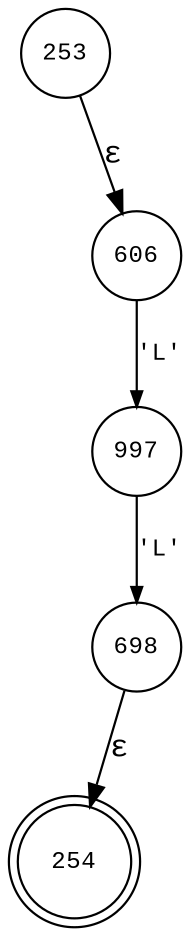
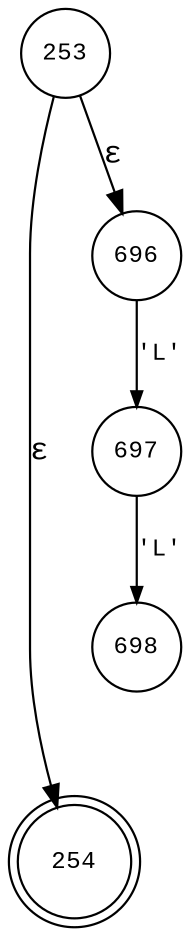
(137, 256) -> (137, 256)
(137, 451) -> (137, 451)
(111, 738) -> (30, 441)
